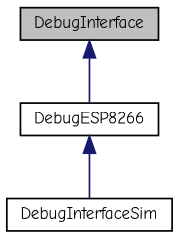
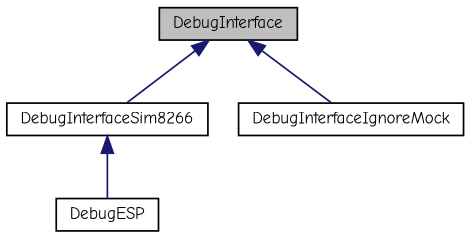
(89, 119) -> (107, 119)
none -> (351, 119)
(89, 215) -> (107, 215)
